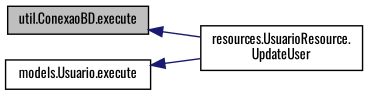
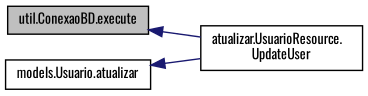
(282, 48) -> (282, 48)
(78, 75) -> (78, 75)
